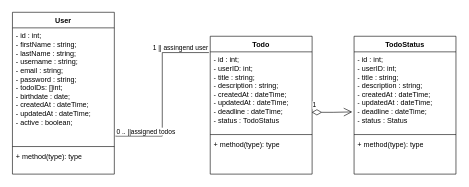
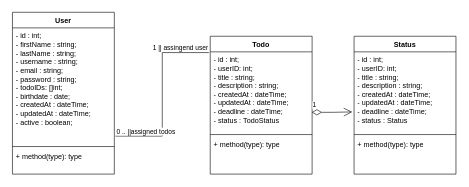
(405, 45) -> (405, 45)
